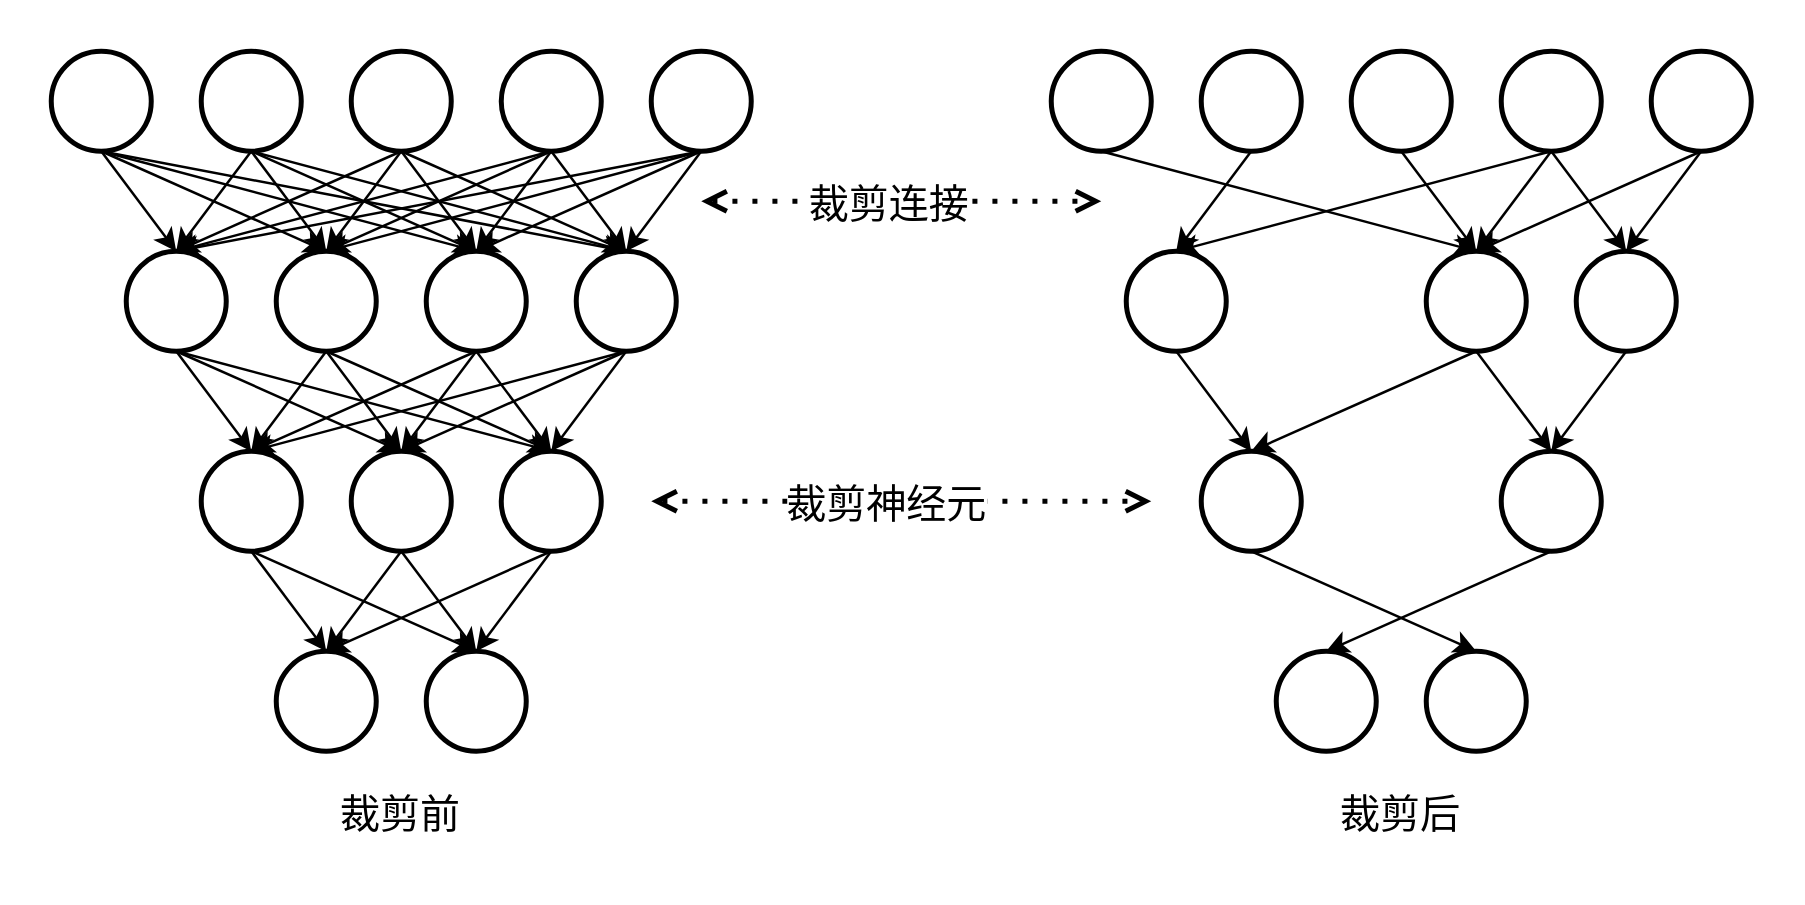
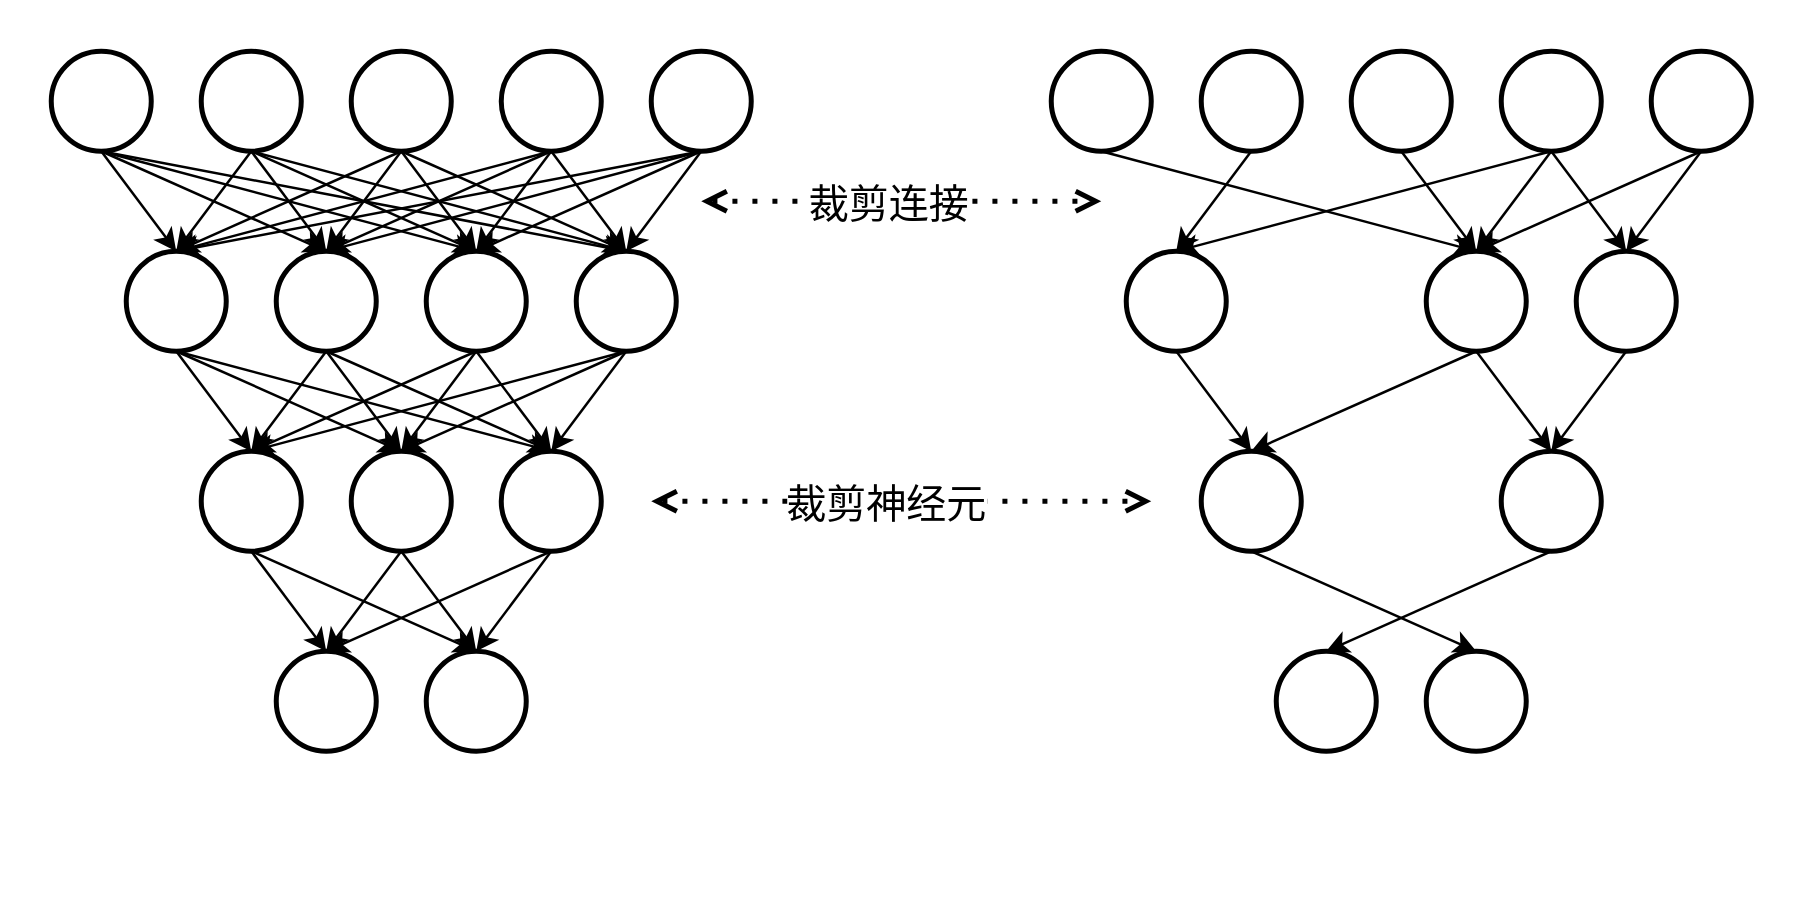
(401, 814) -> none
(1401, 814) -> none
